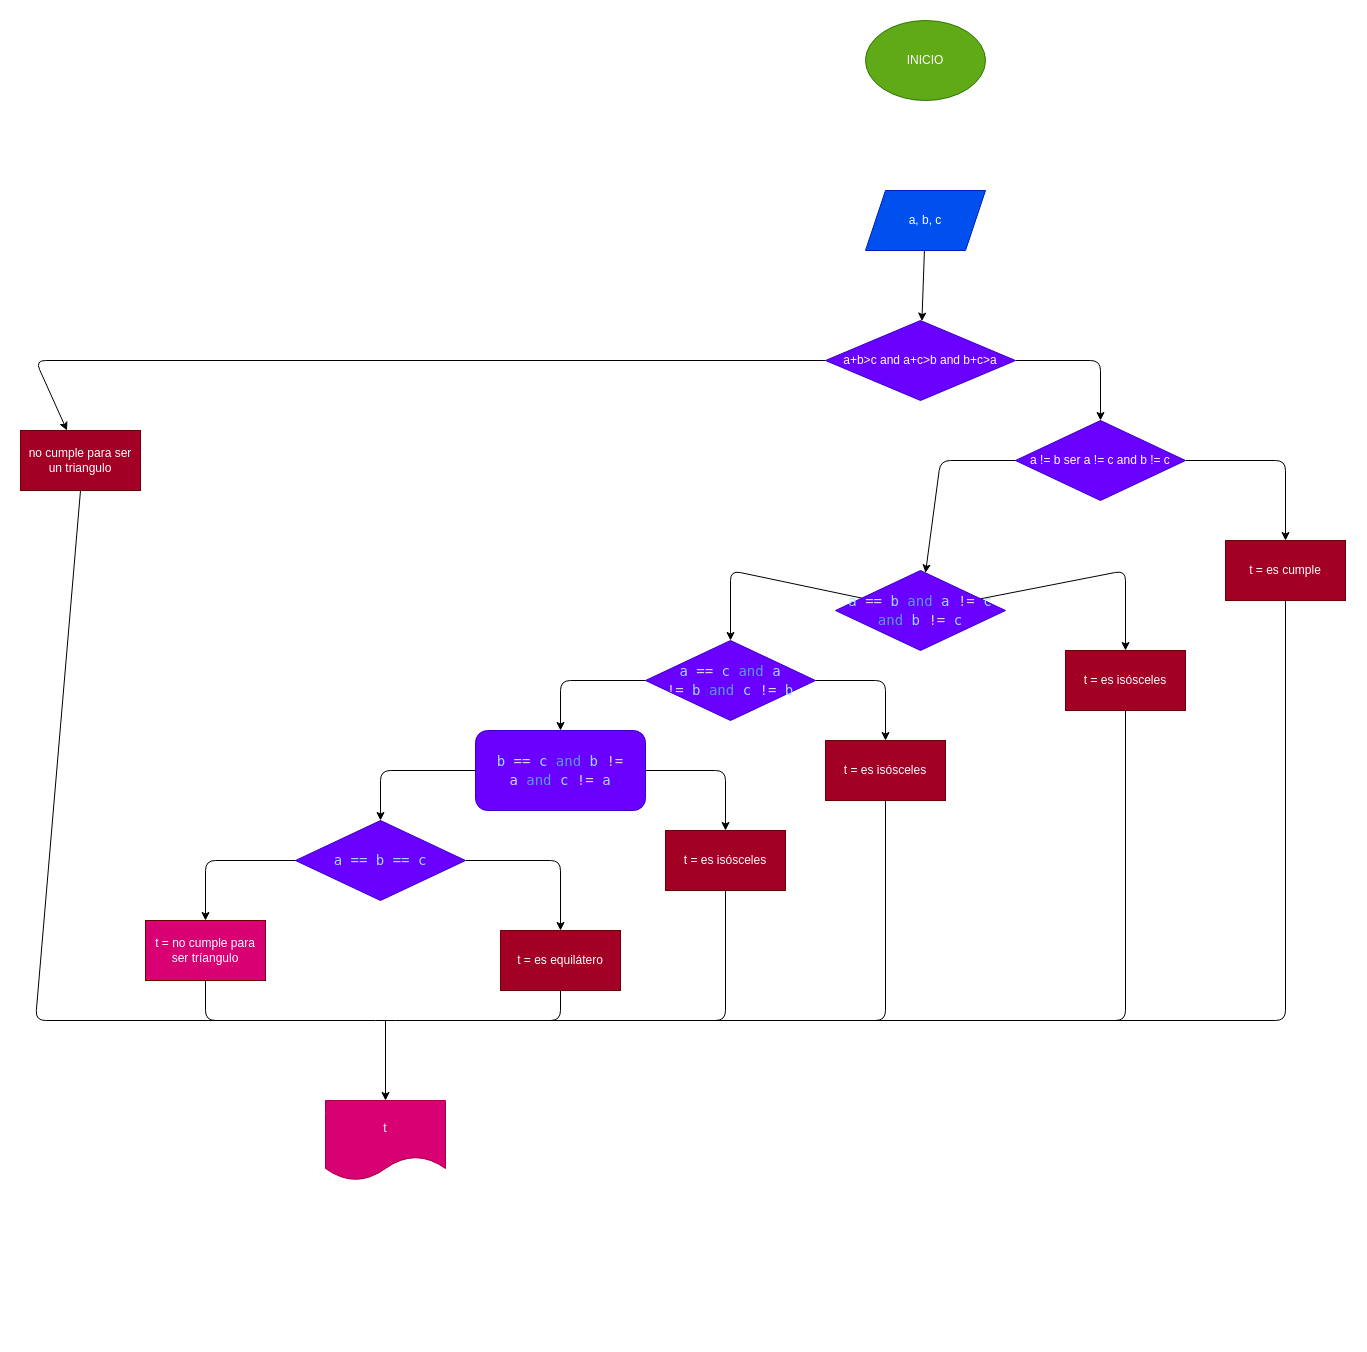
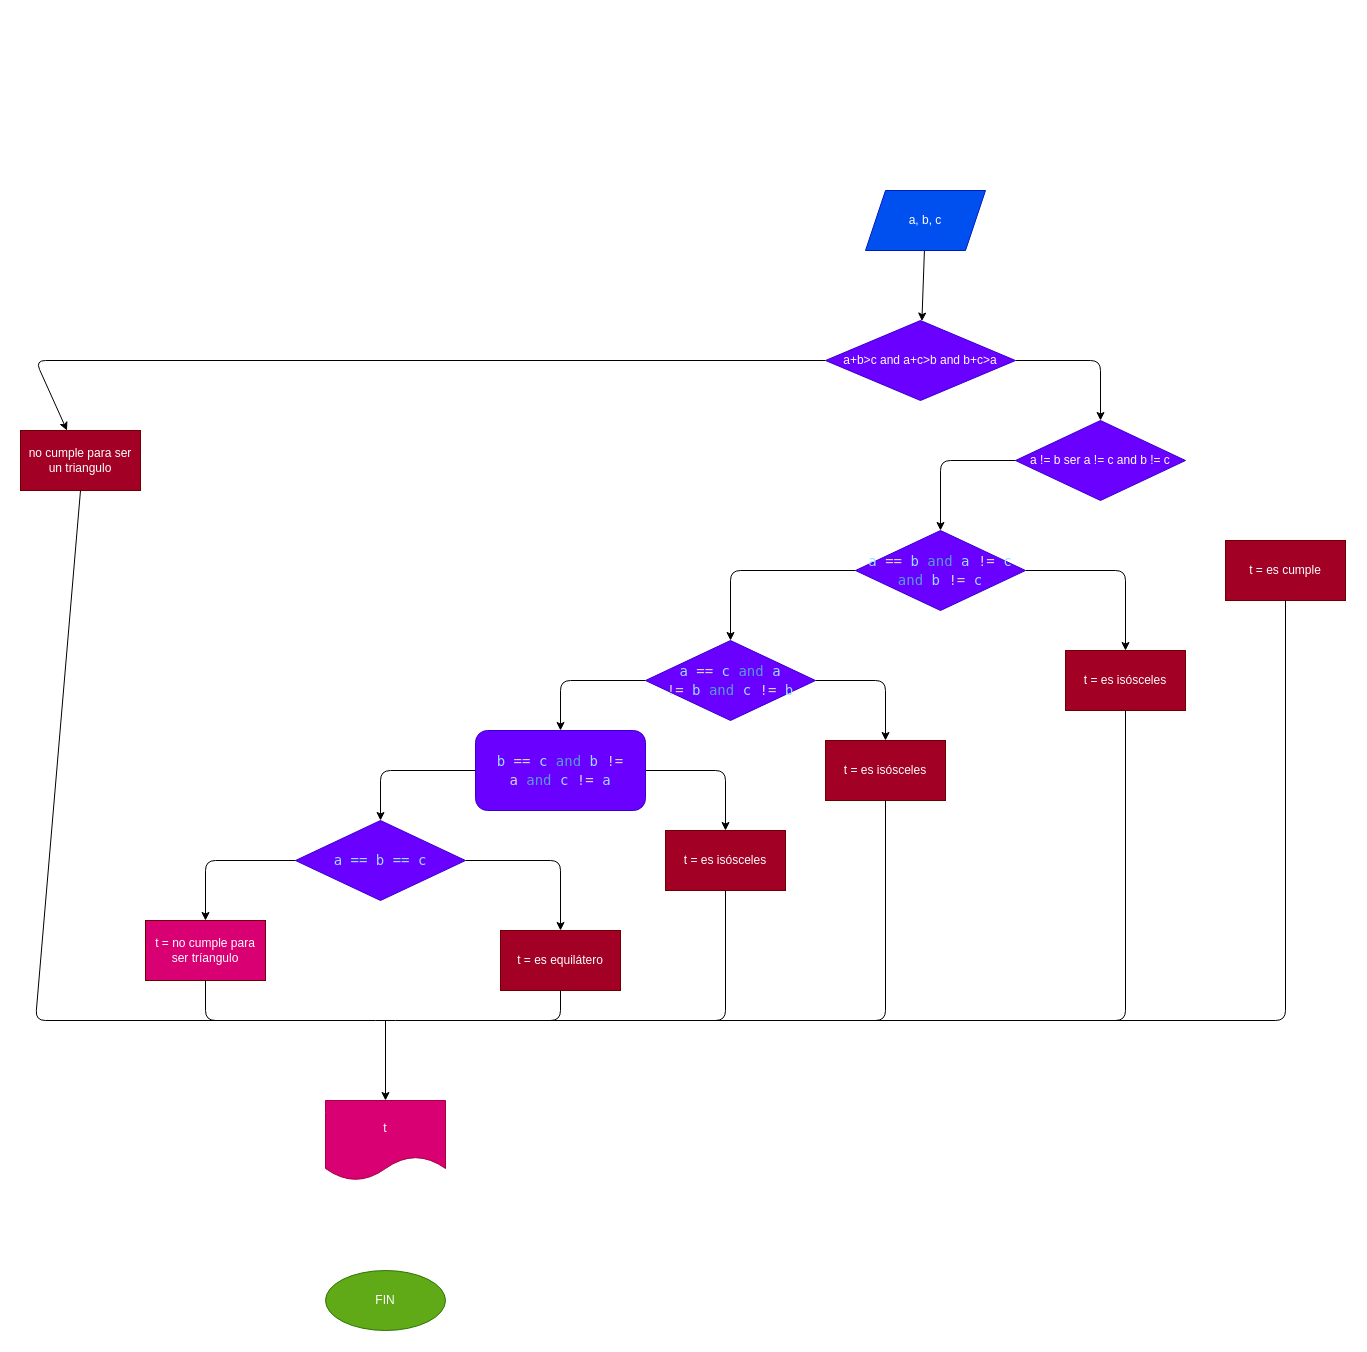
(926, 61) -> none
(1267, 461) -> none
(921, 611) -> (941, 571)
none -> (386, 1301)
